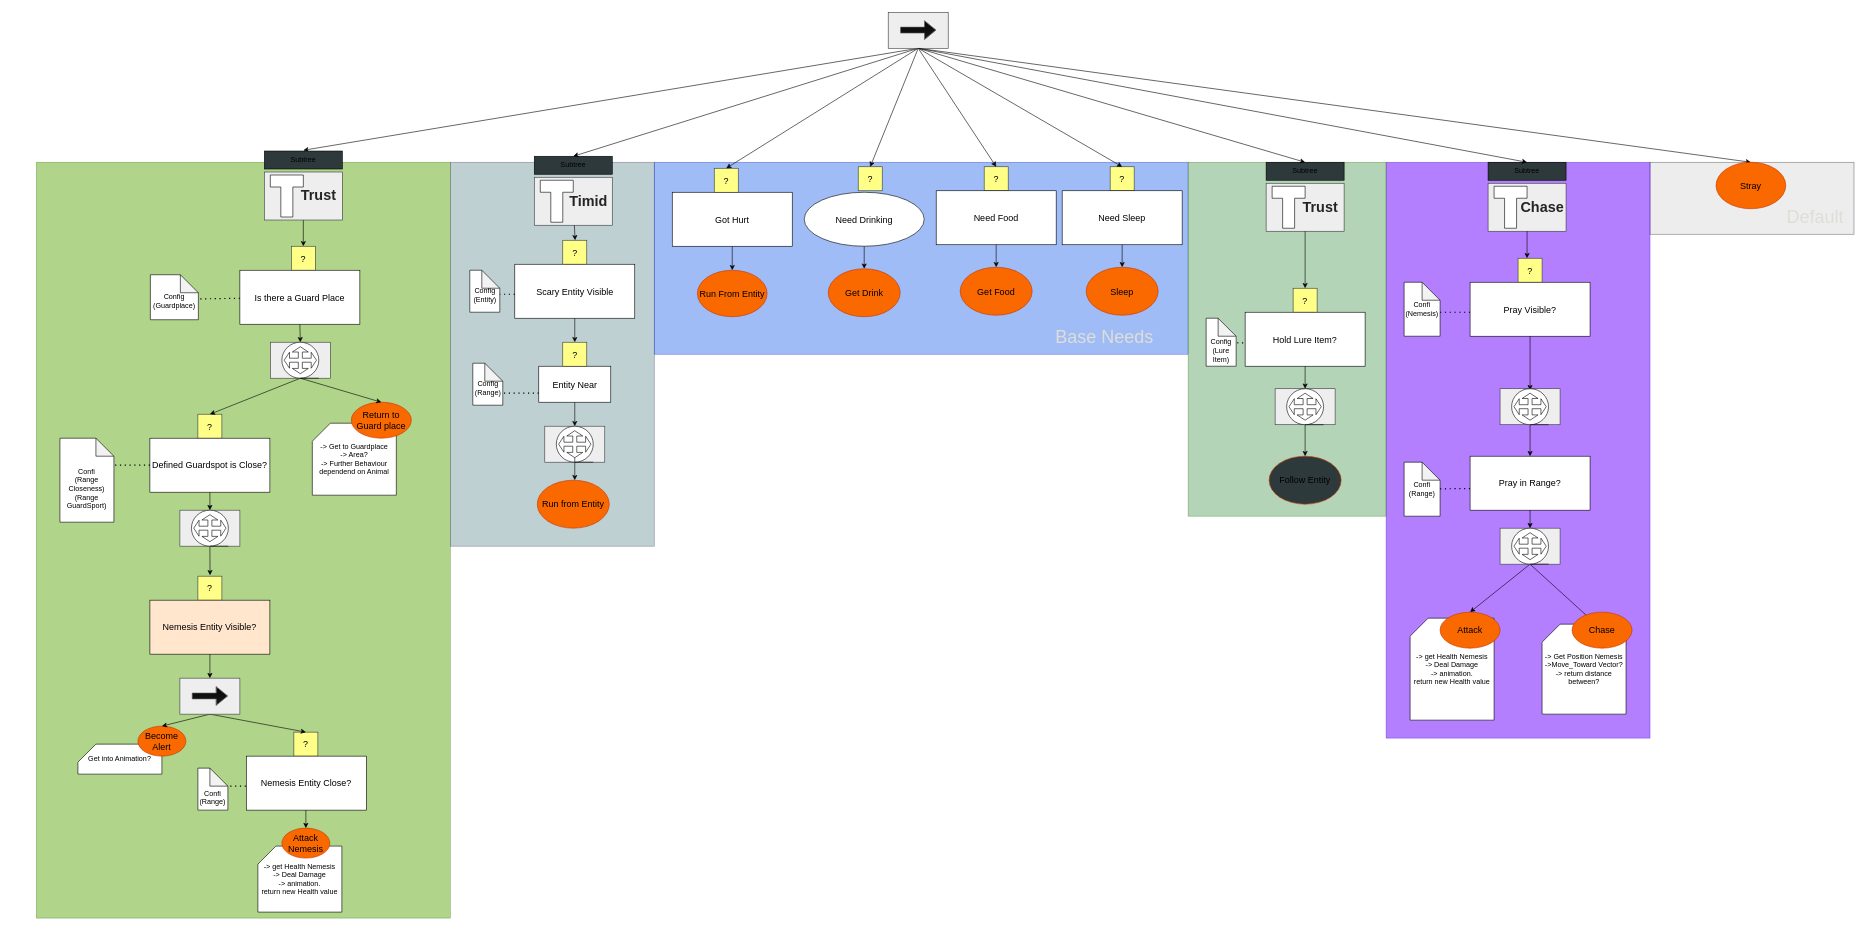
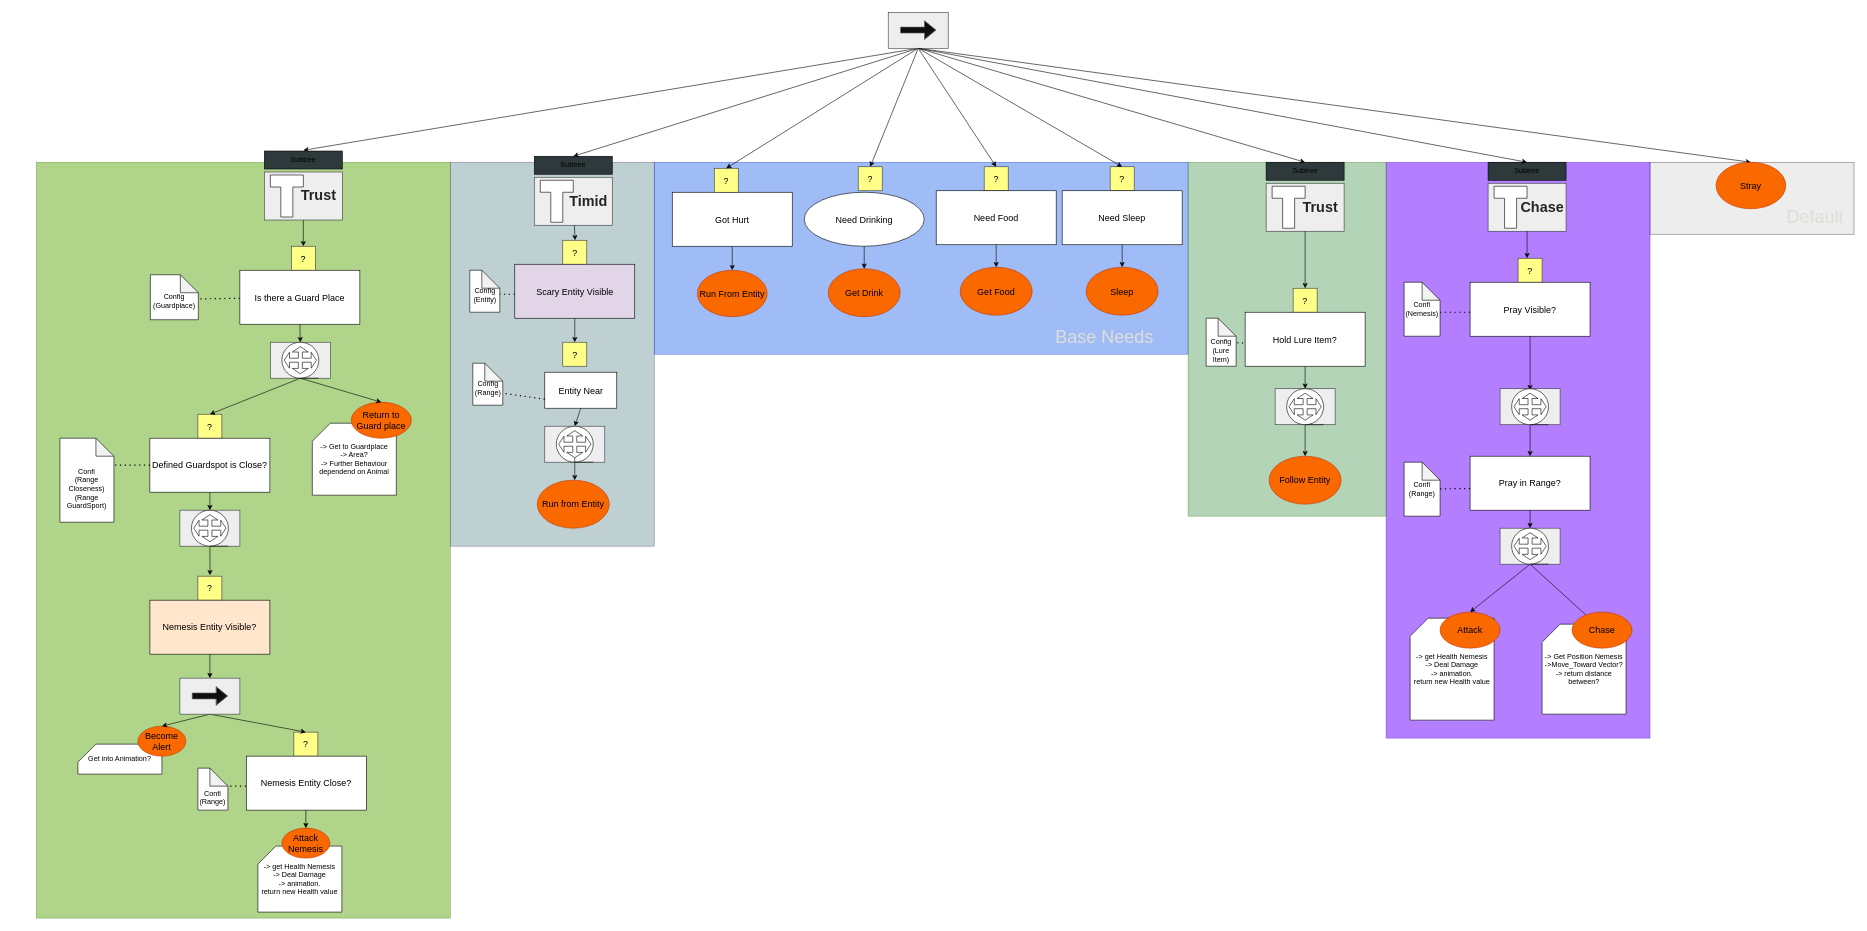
(575, 291) -> (575, 291)
(575, 384) -> (581, 390)
(1305, 480) -> (1305, 480)
